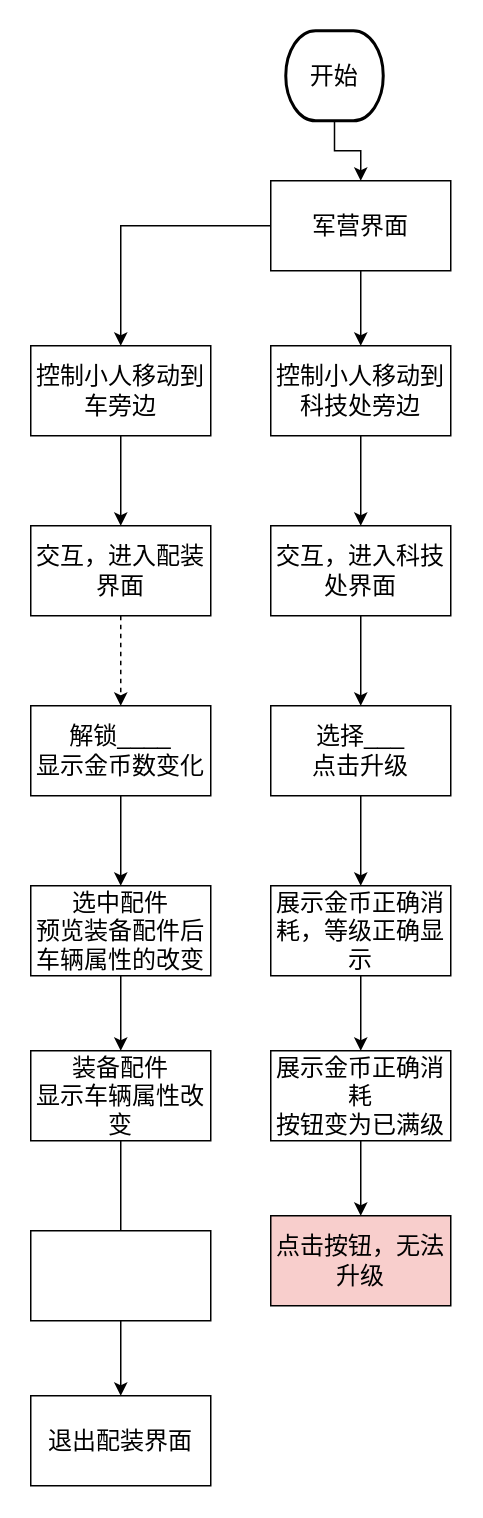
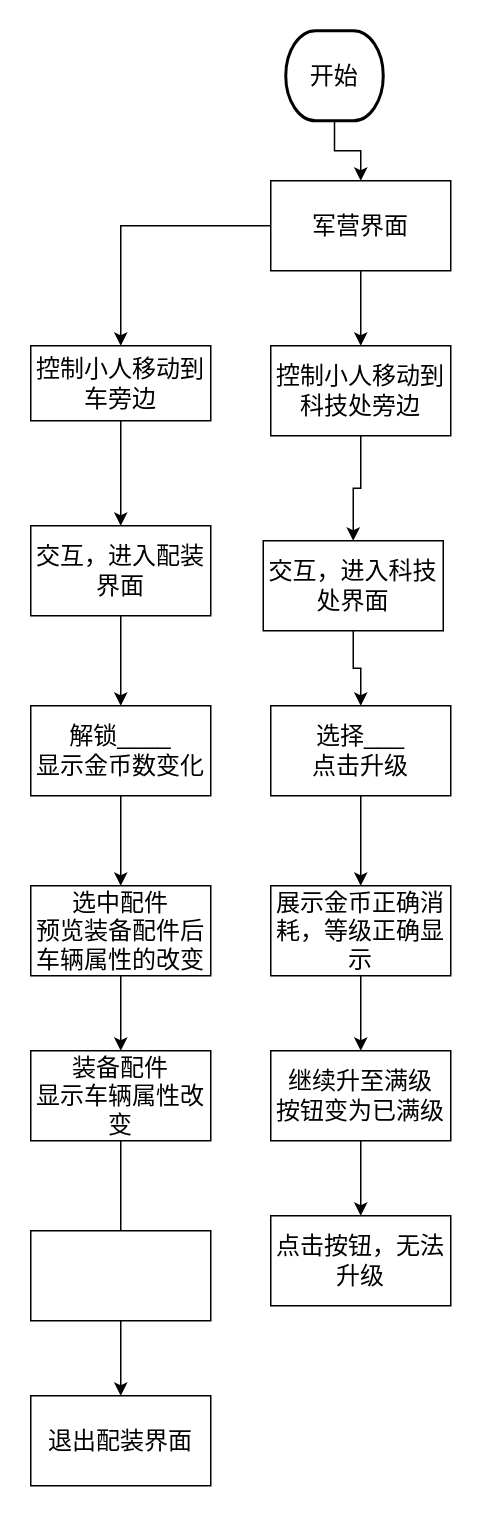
(121, 391) -> (121, 383)
(361, 571) -> (353, 586)
(121, 657) -> (121, 657)
(361, 1096) -> (361, 1096)
(361, 1261) -> (361, 1261)
